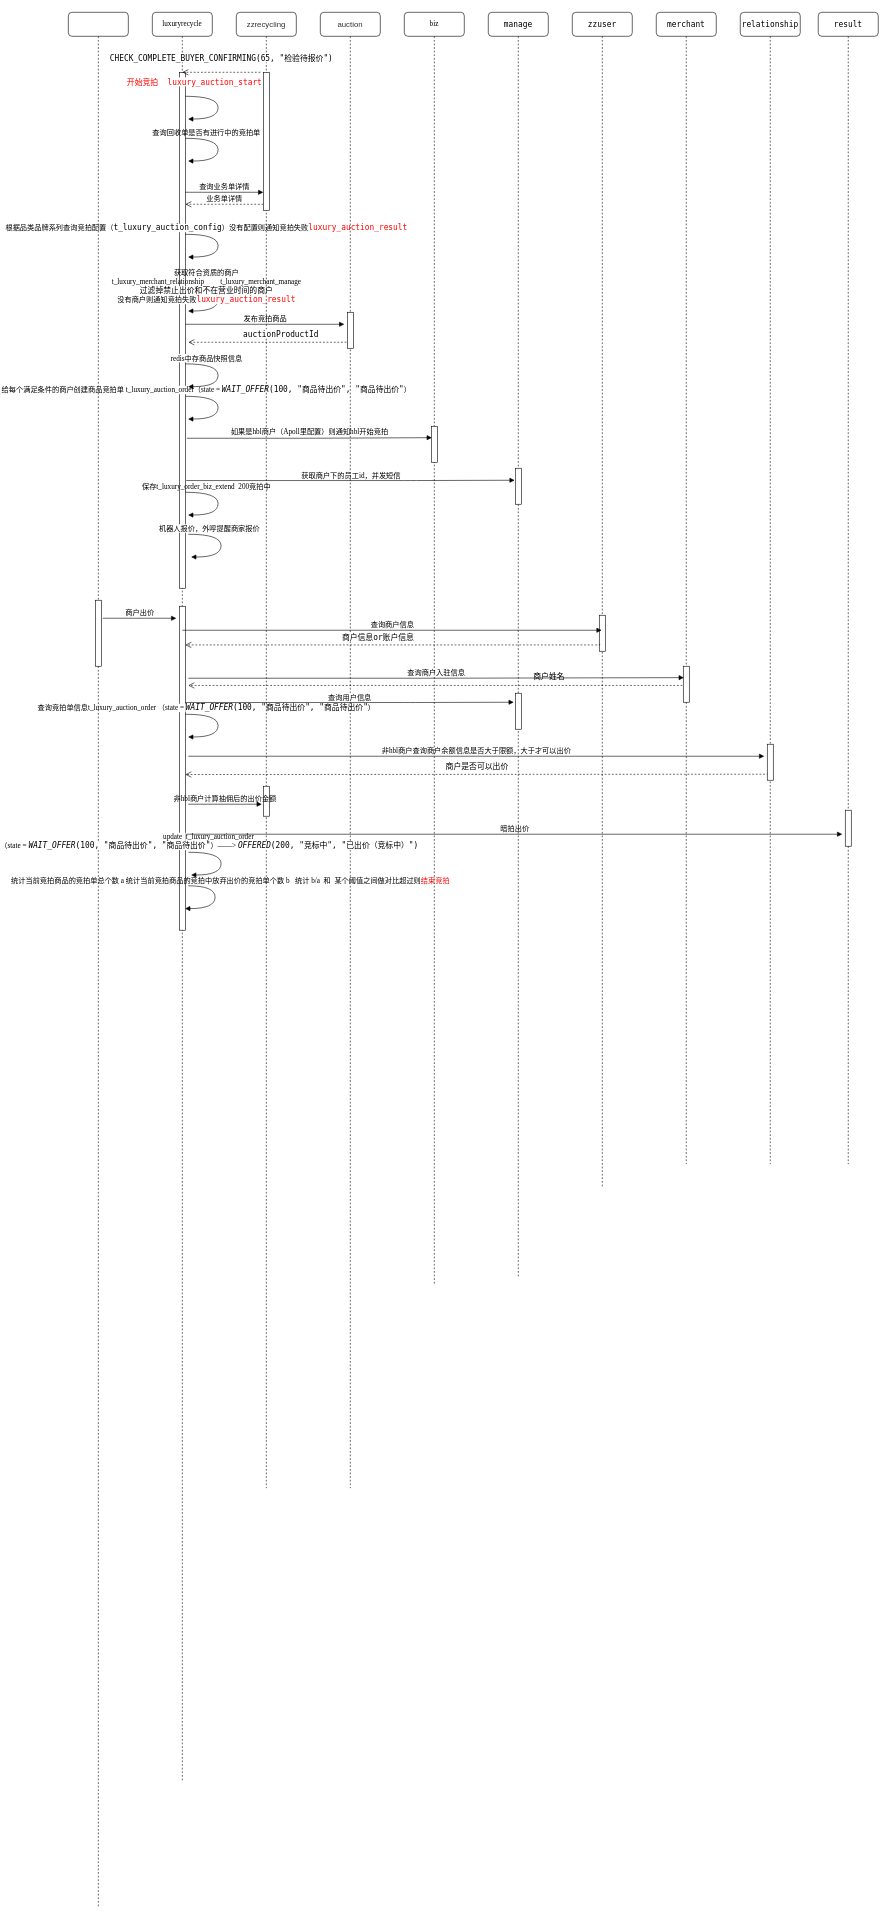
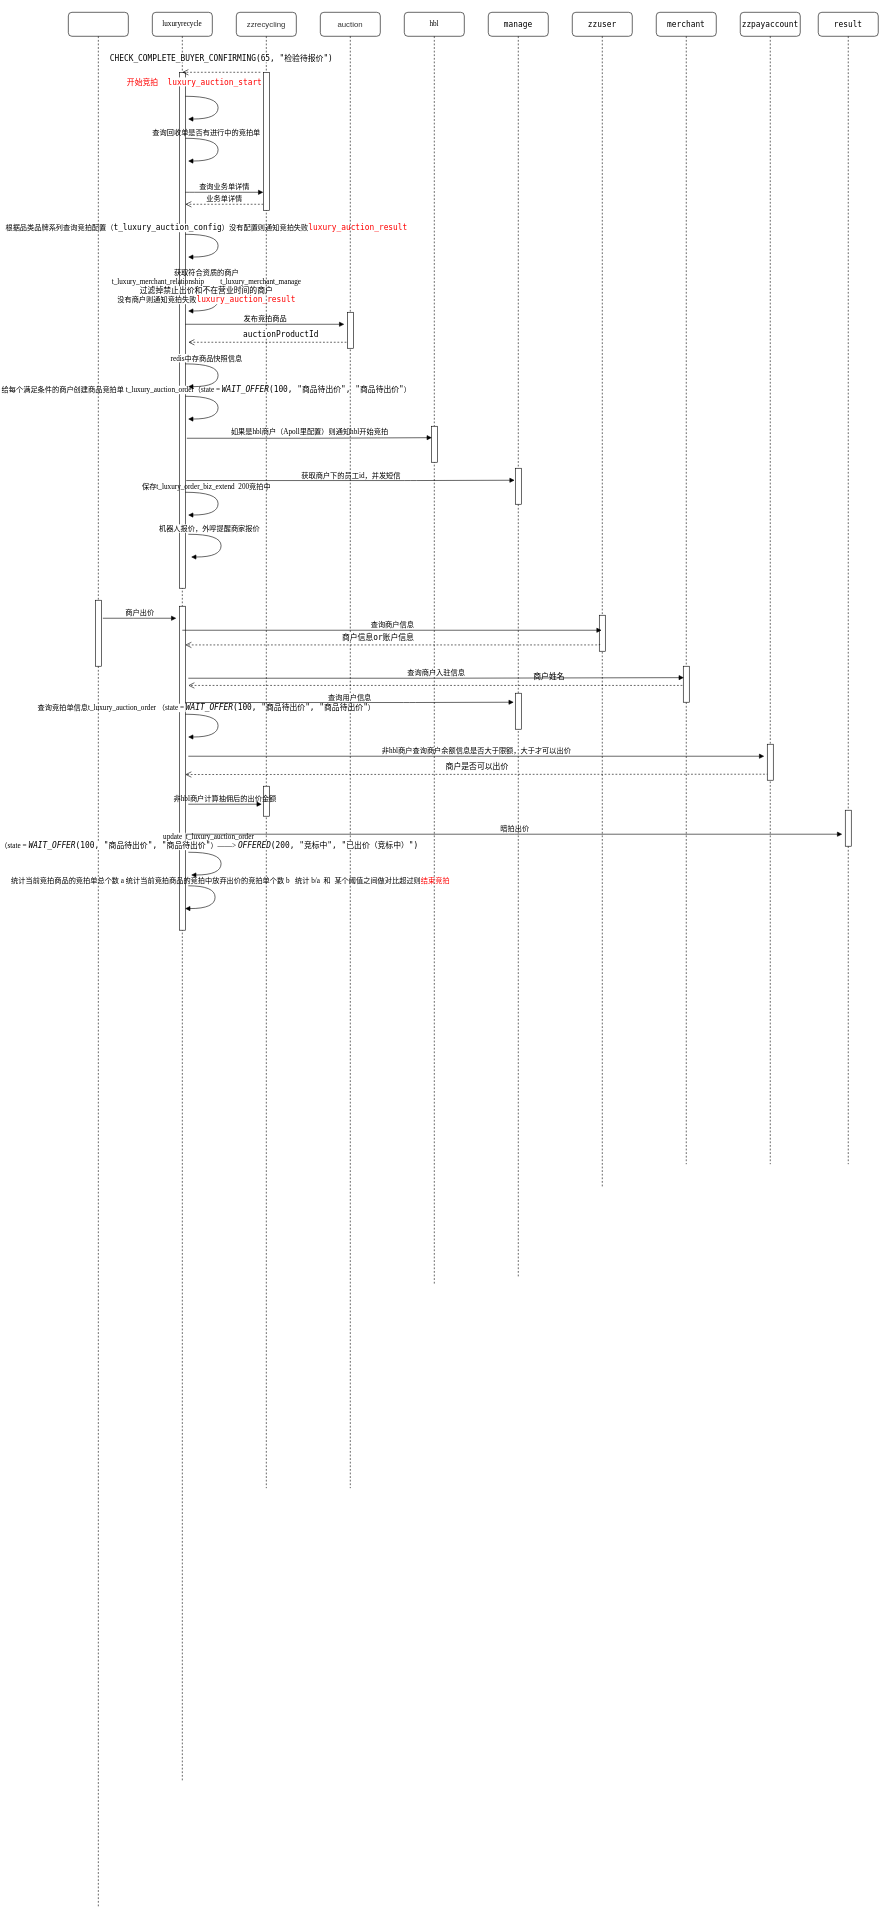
(434, 24) -> (434, 24)
(770, 24) -> (770, 24)
